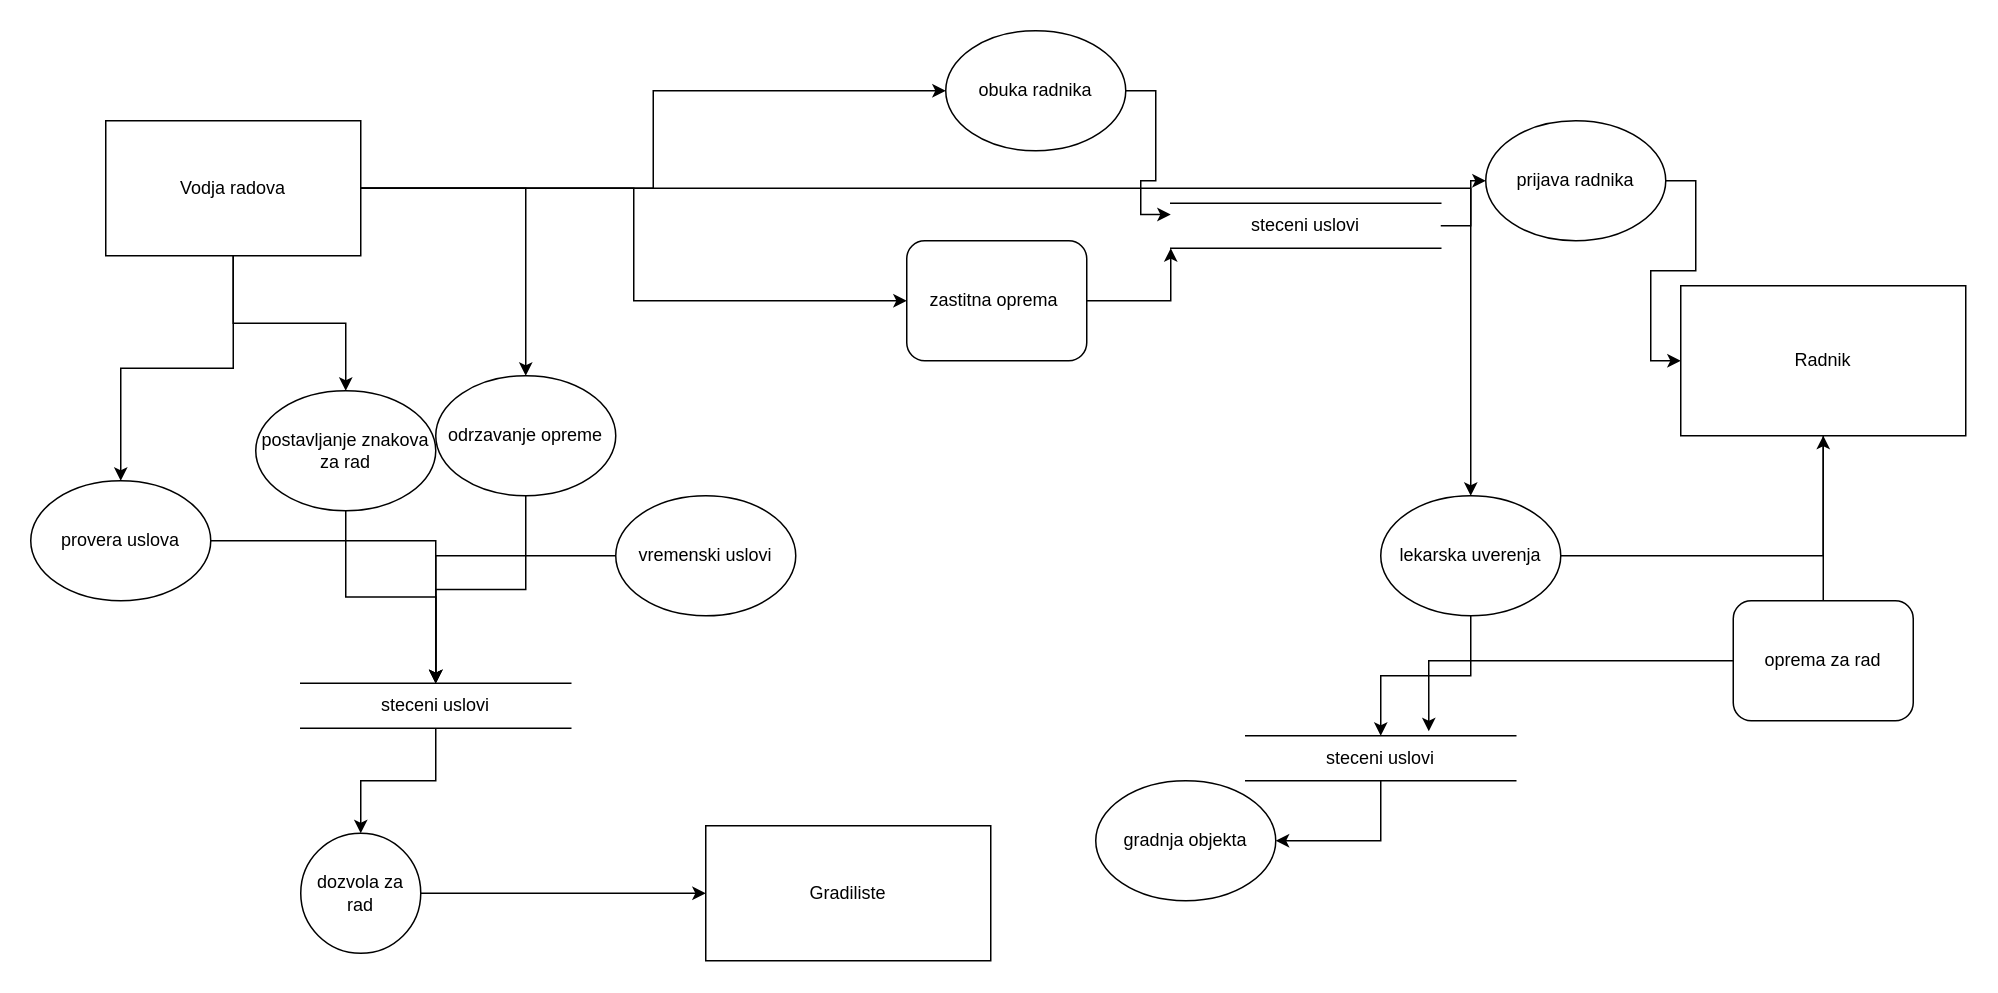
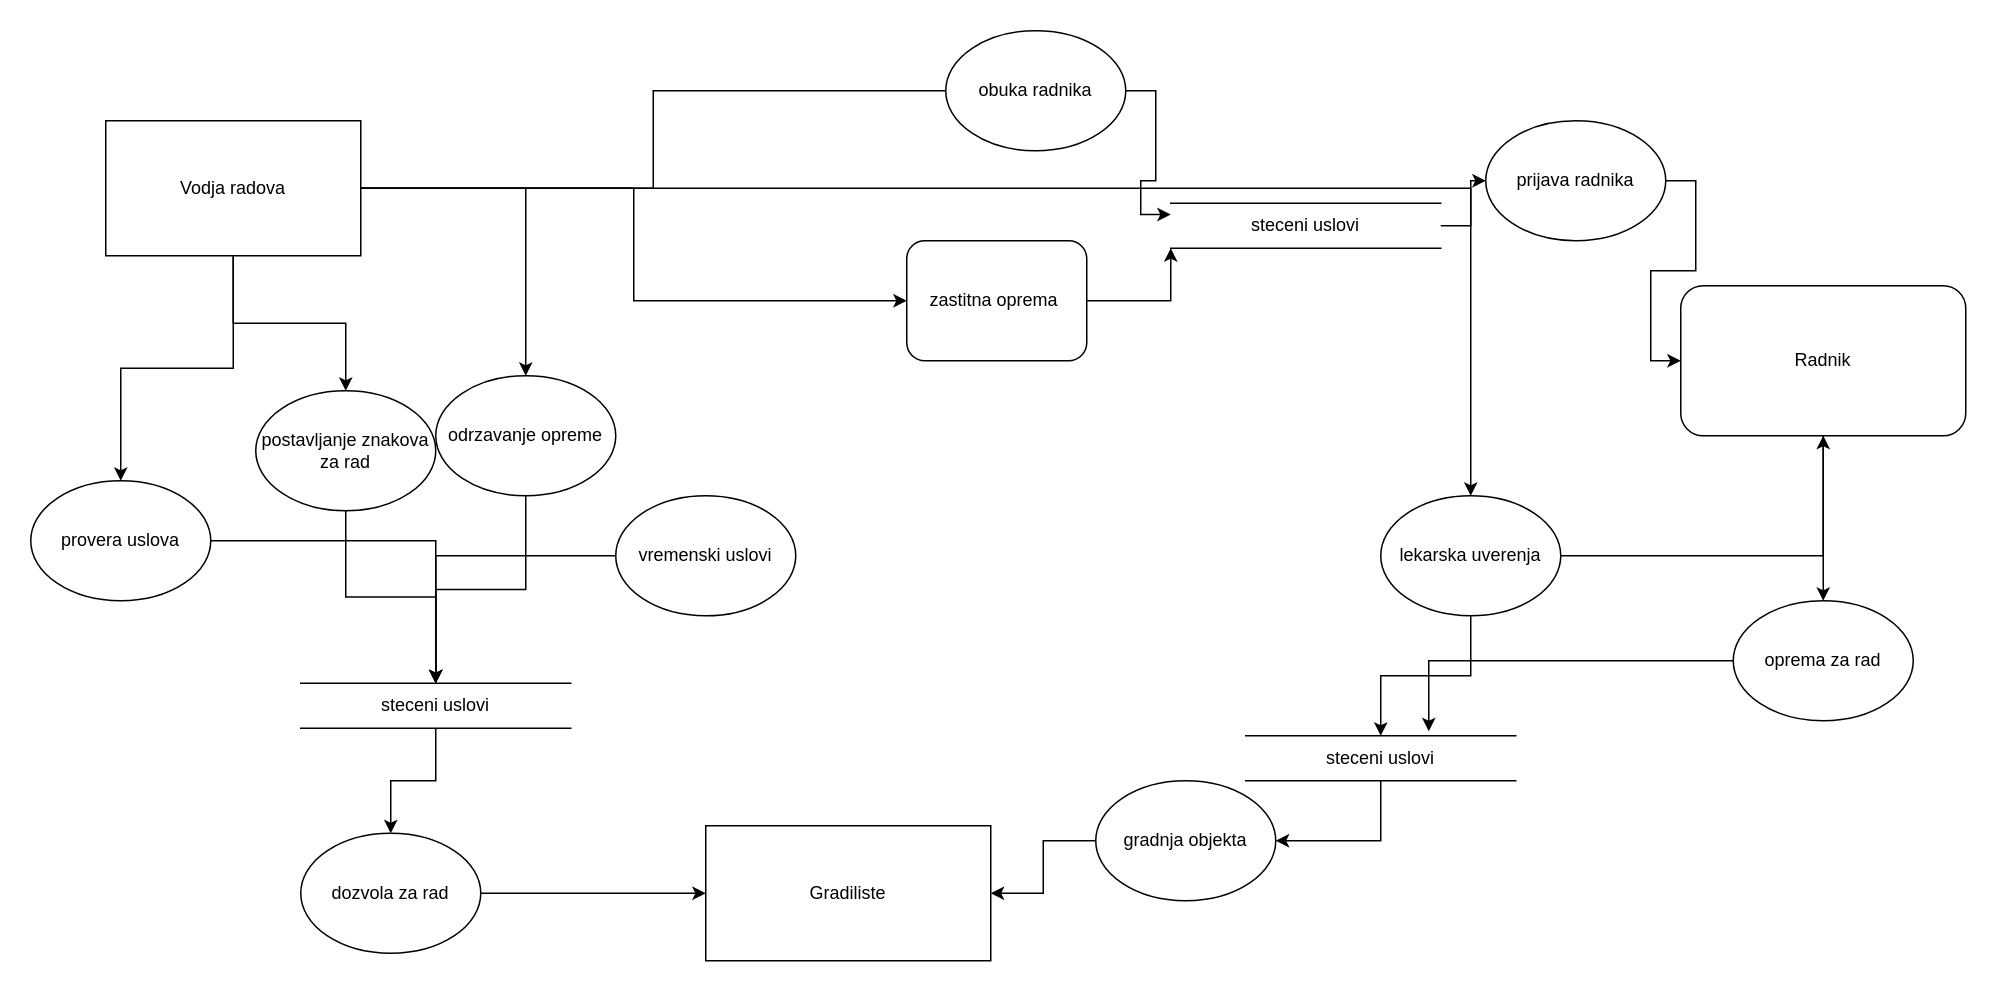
(934, 91) -> (938, 91)
(1823, 361) -> (1823, 361)
(1823, 593) -> (1823, 589)
(1823, 661) -> (1823, 661)
none -> (1043, 862)
(361, 893) -> (391, 893)
